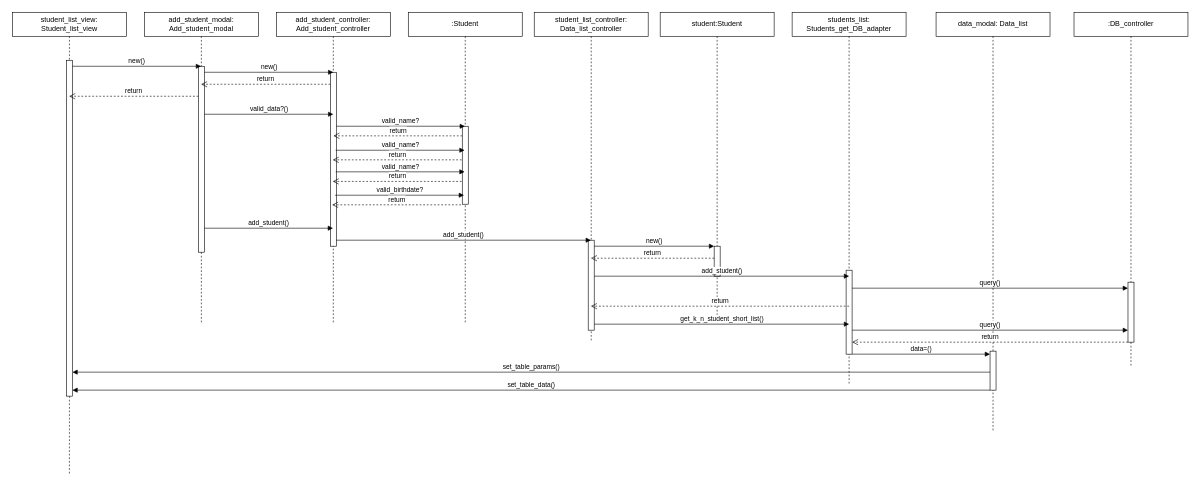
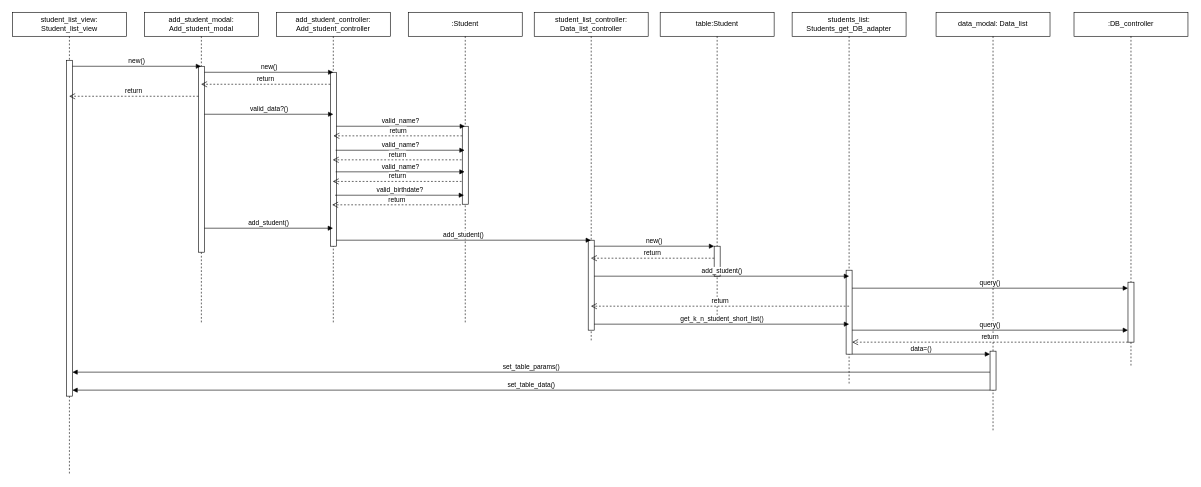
(717, 24) -> (717, 24)
